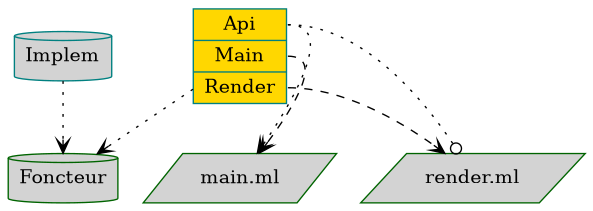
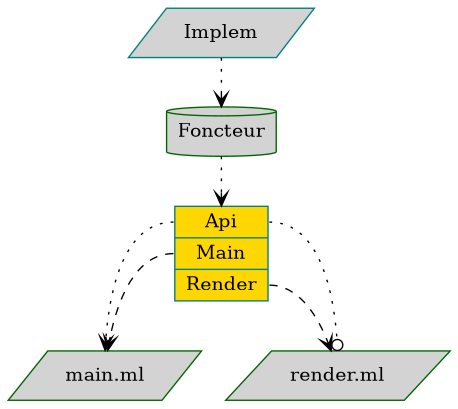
(63, 56) -> (221, 33)
(151, 118) -> (221, 174)
